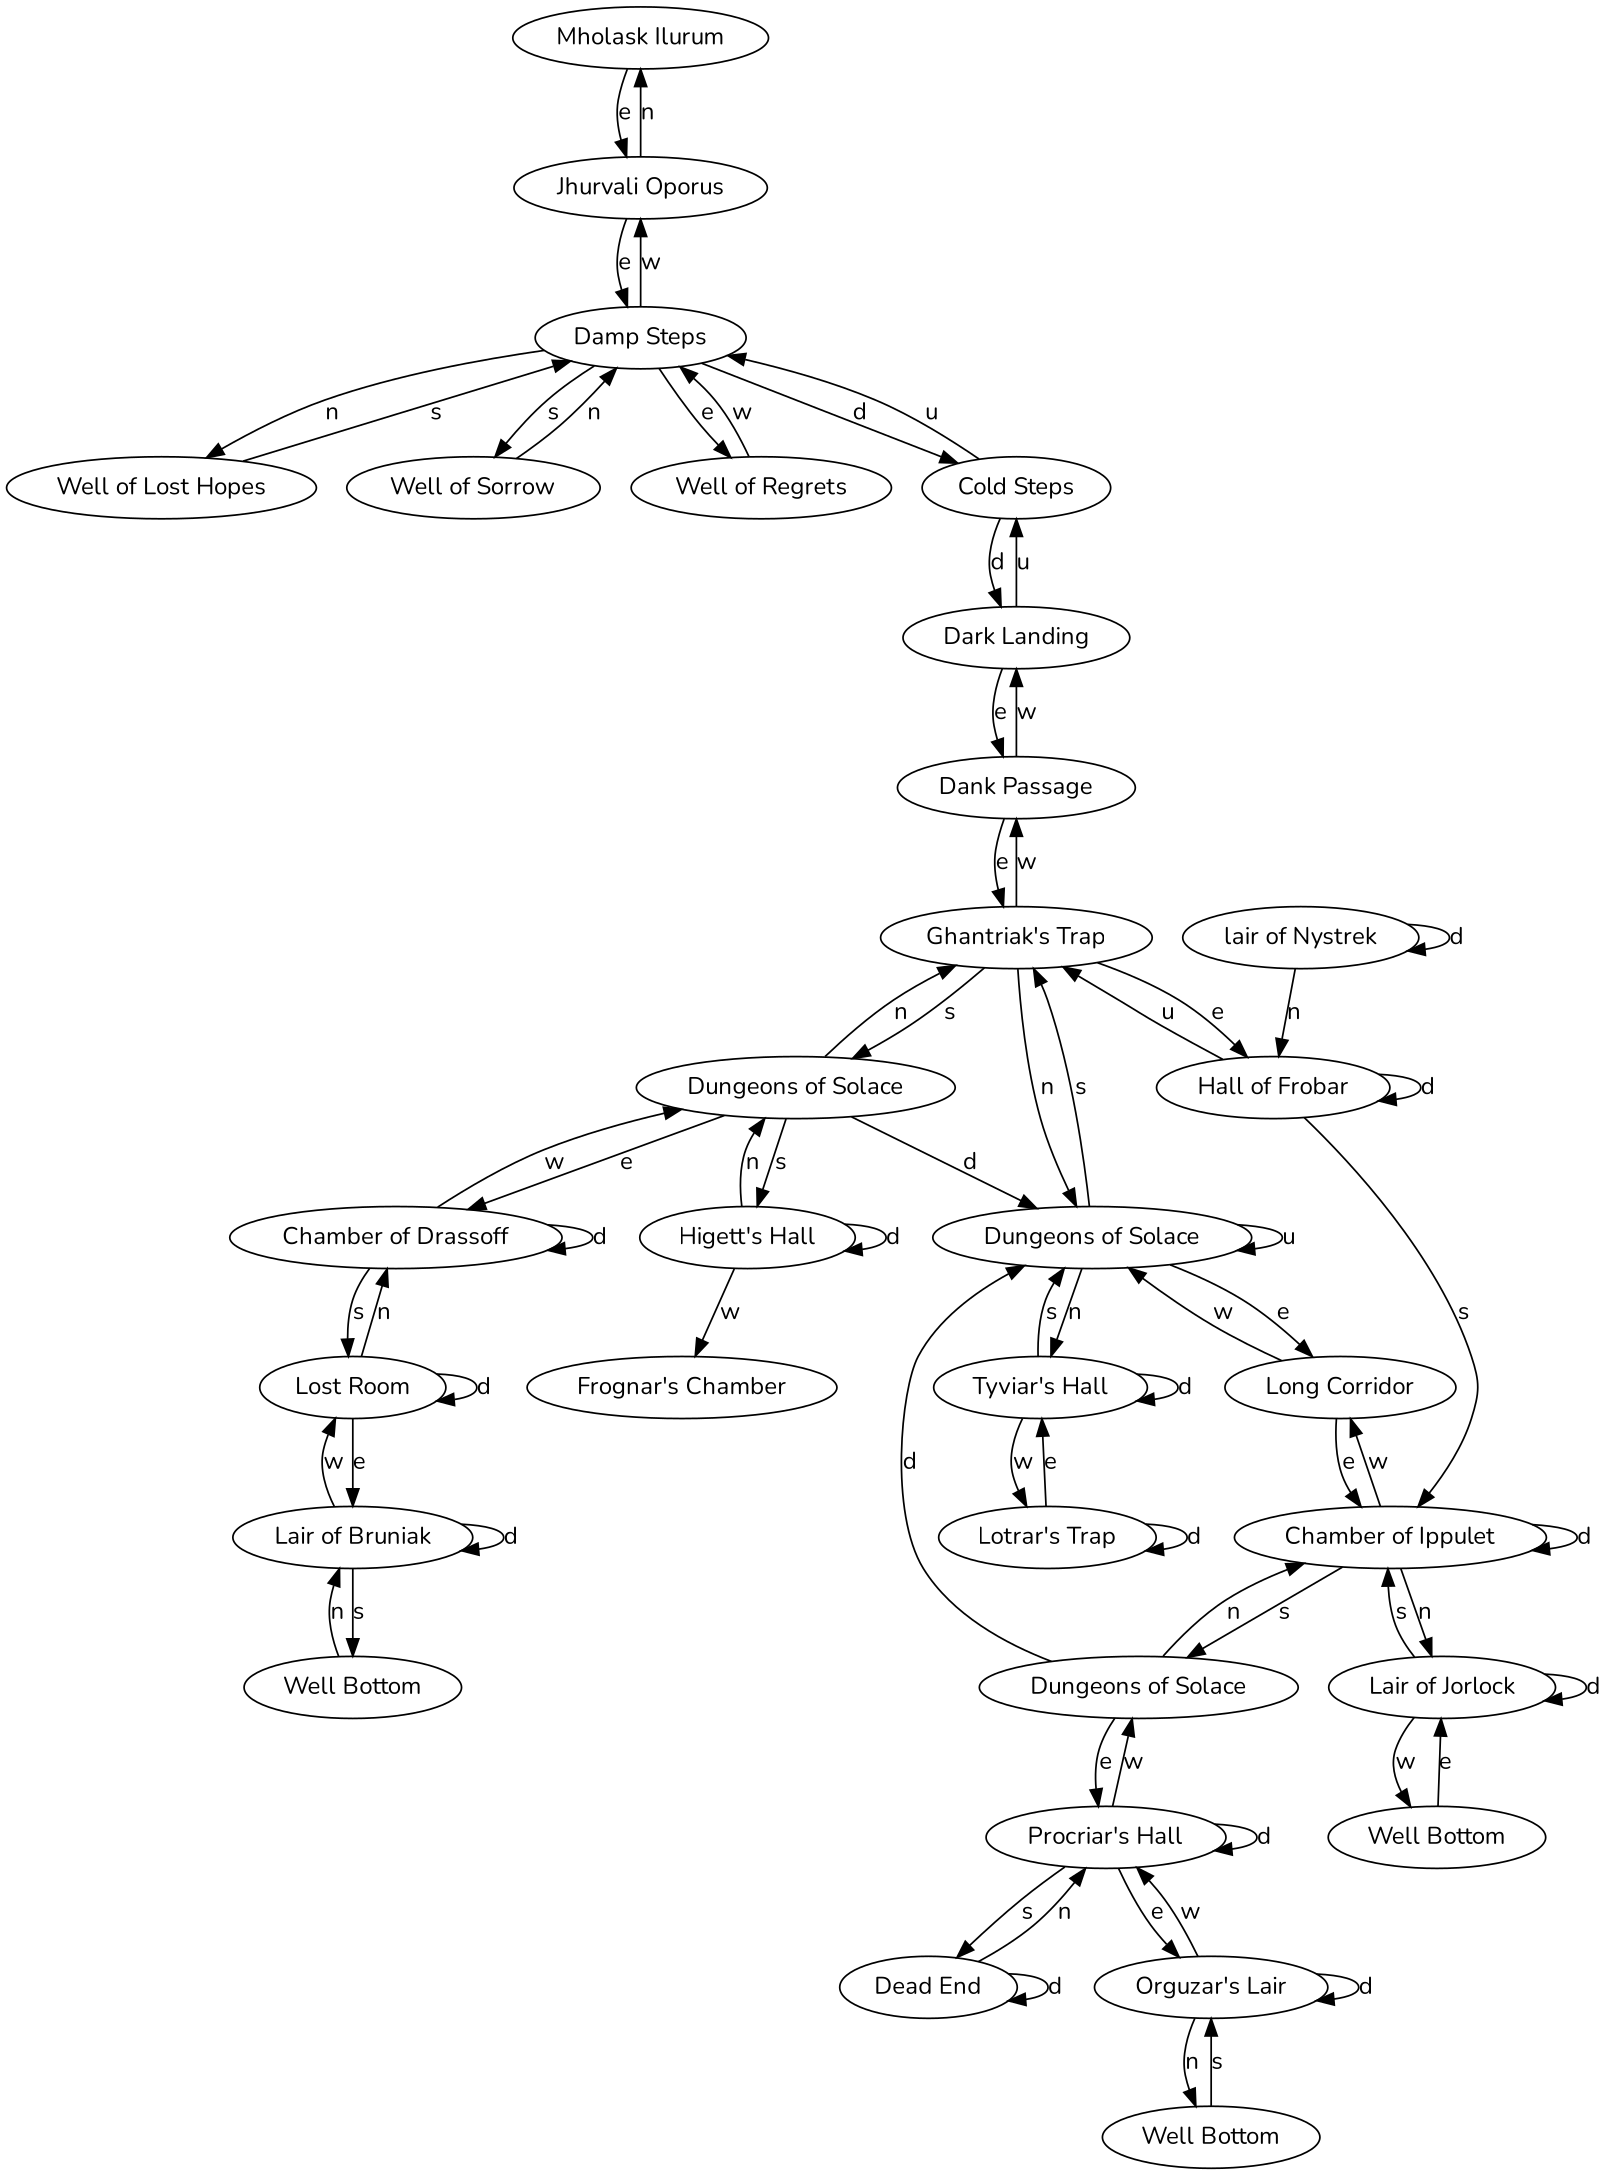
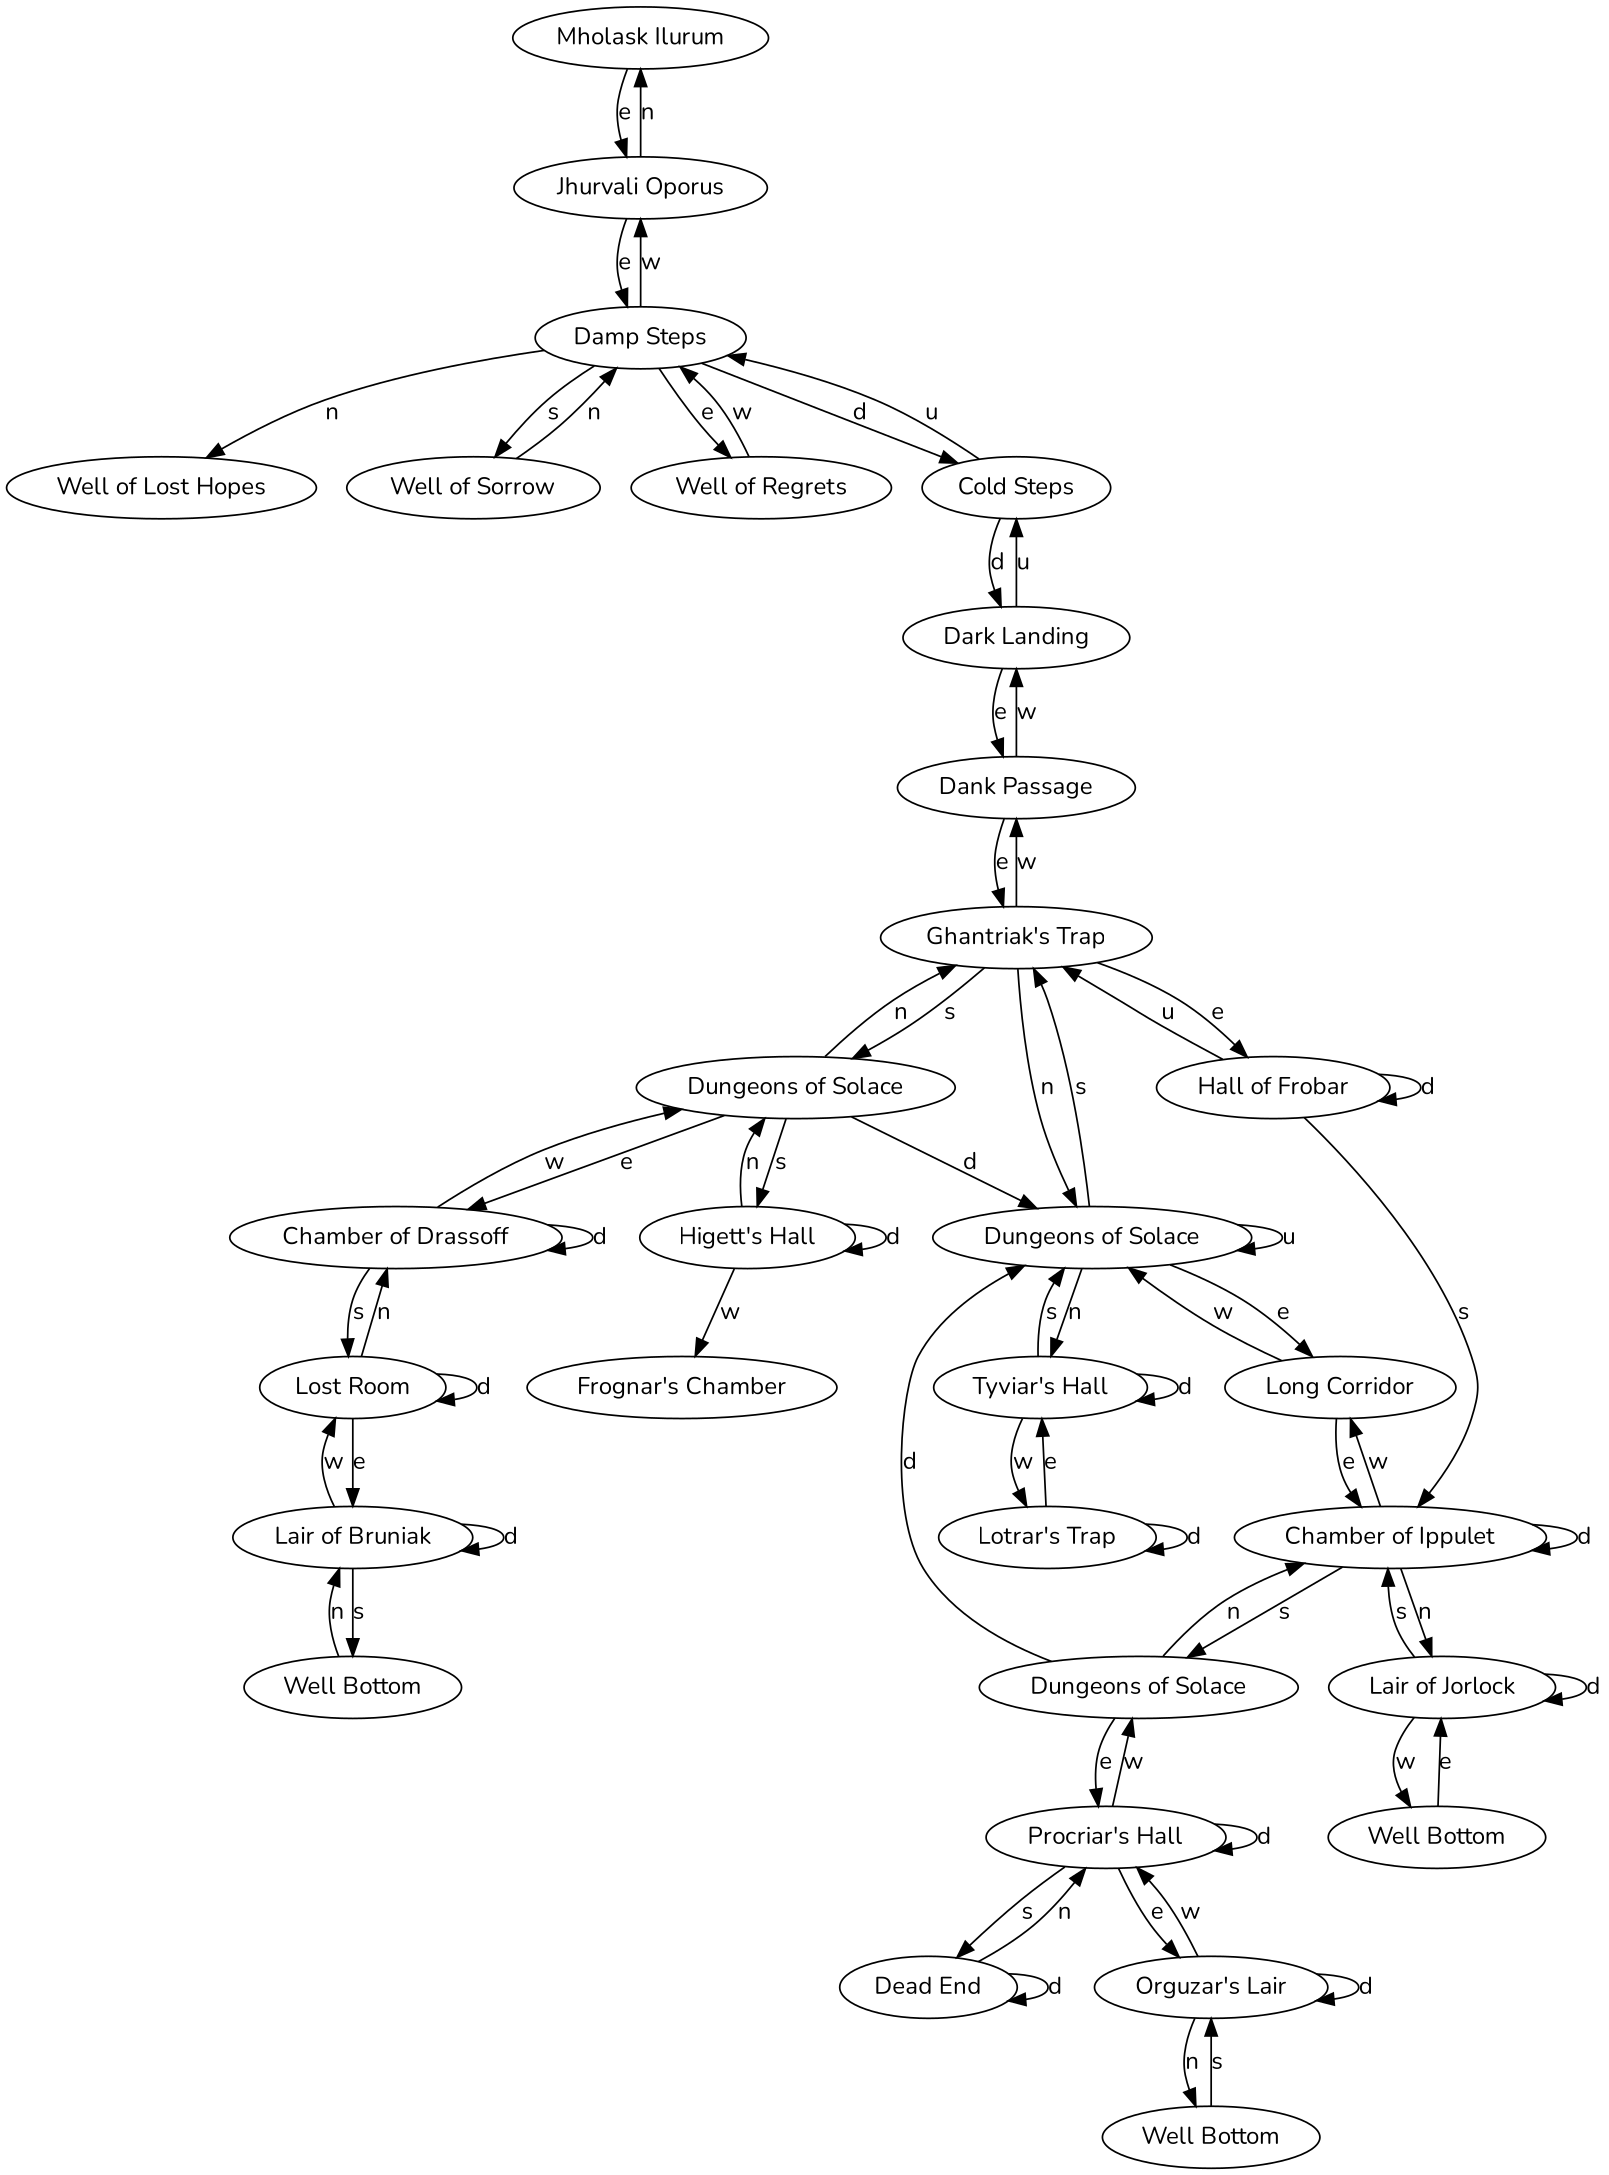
(398, 414) -> none
(1301, 938) -> none
